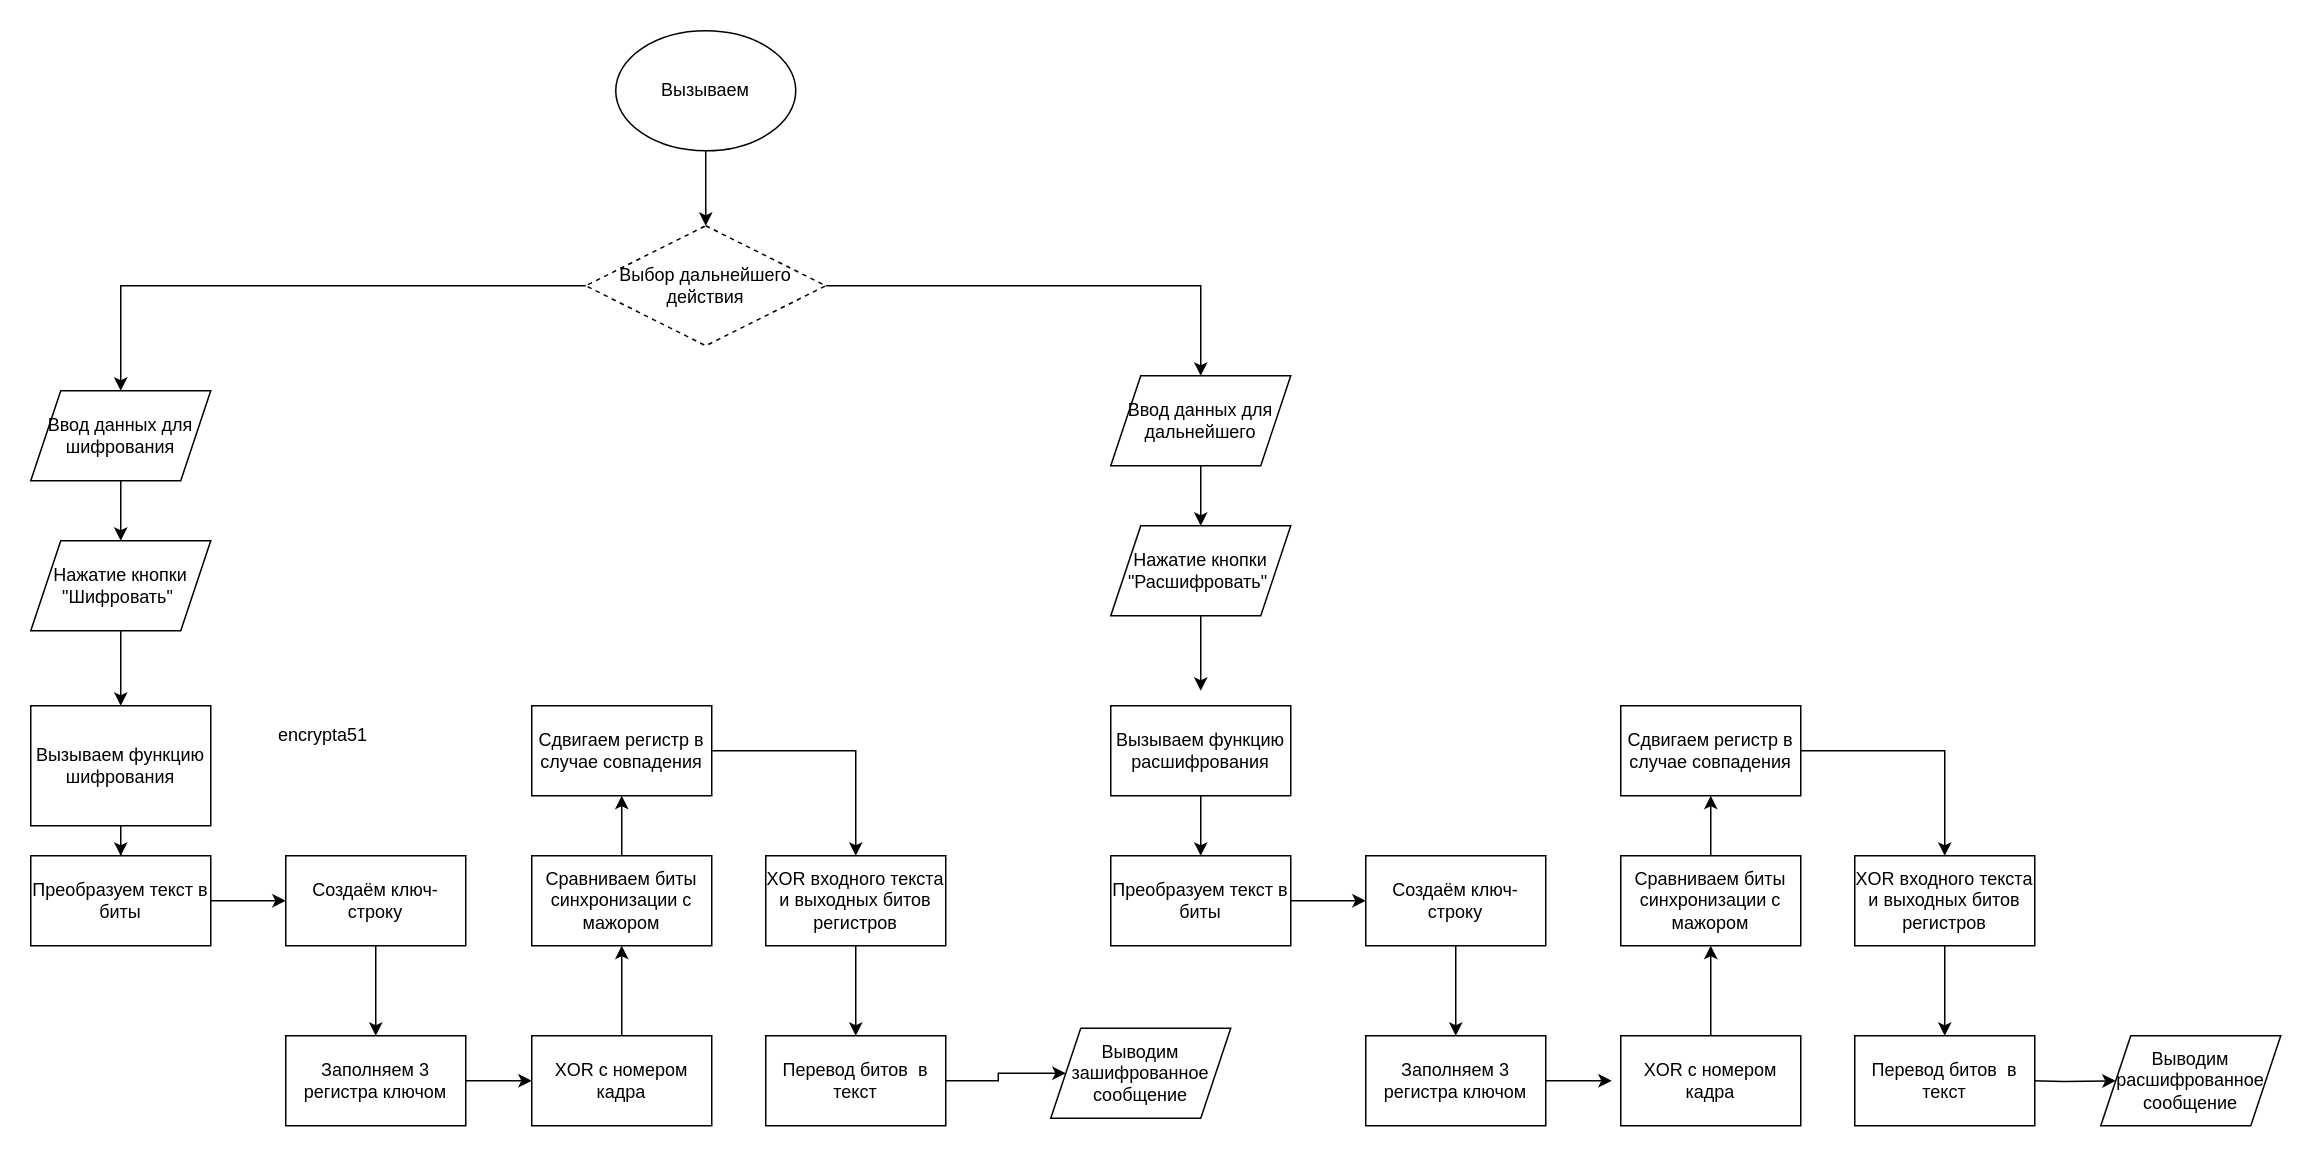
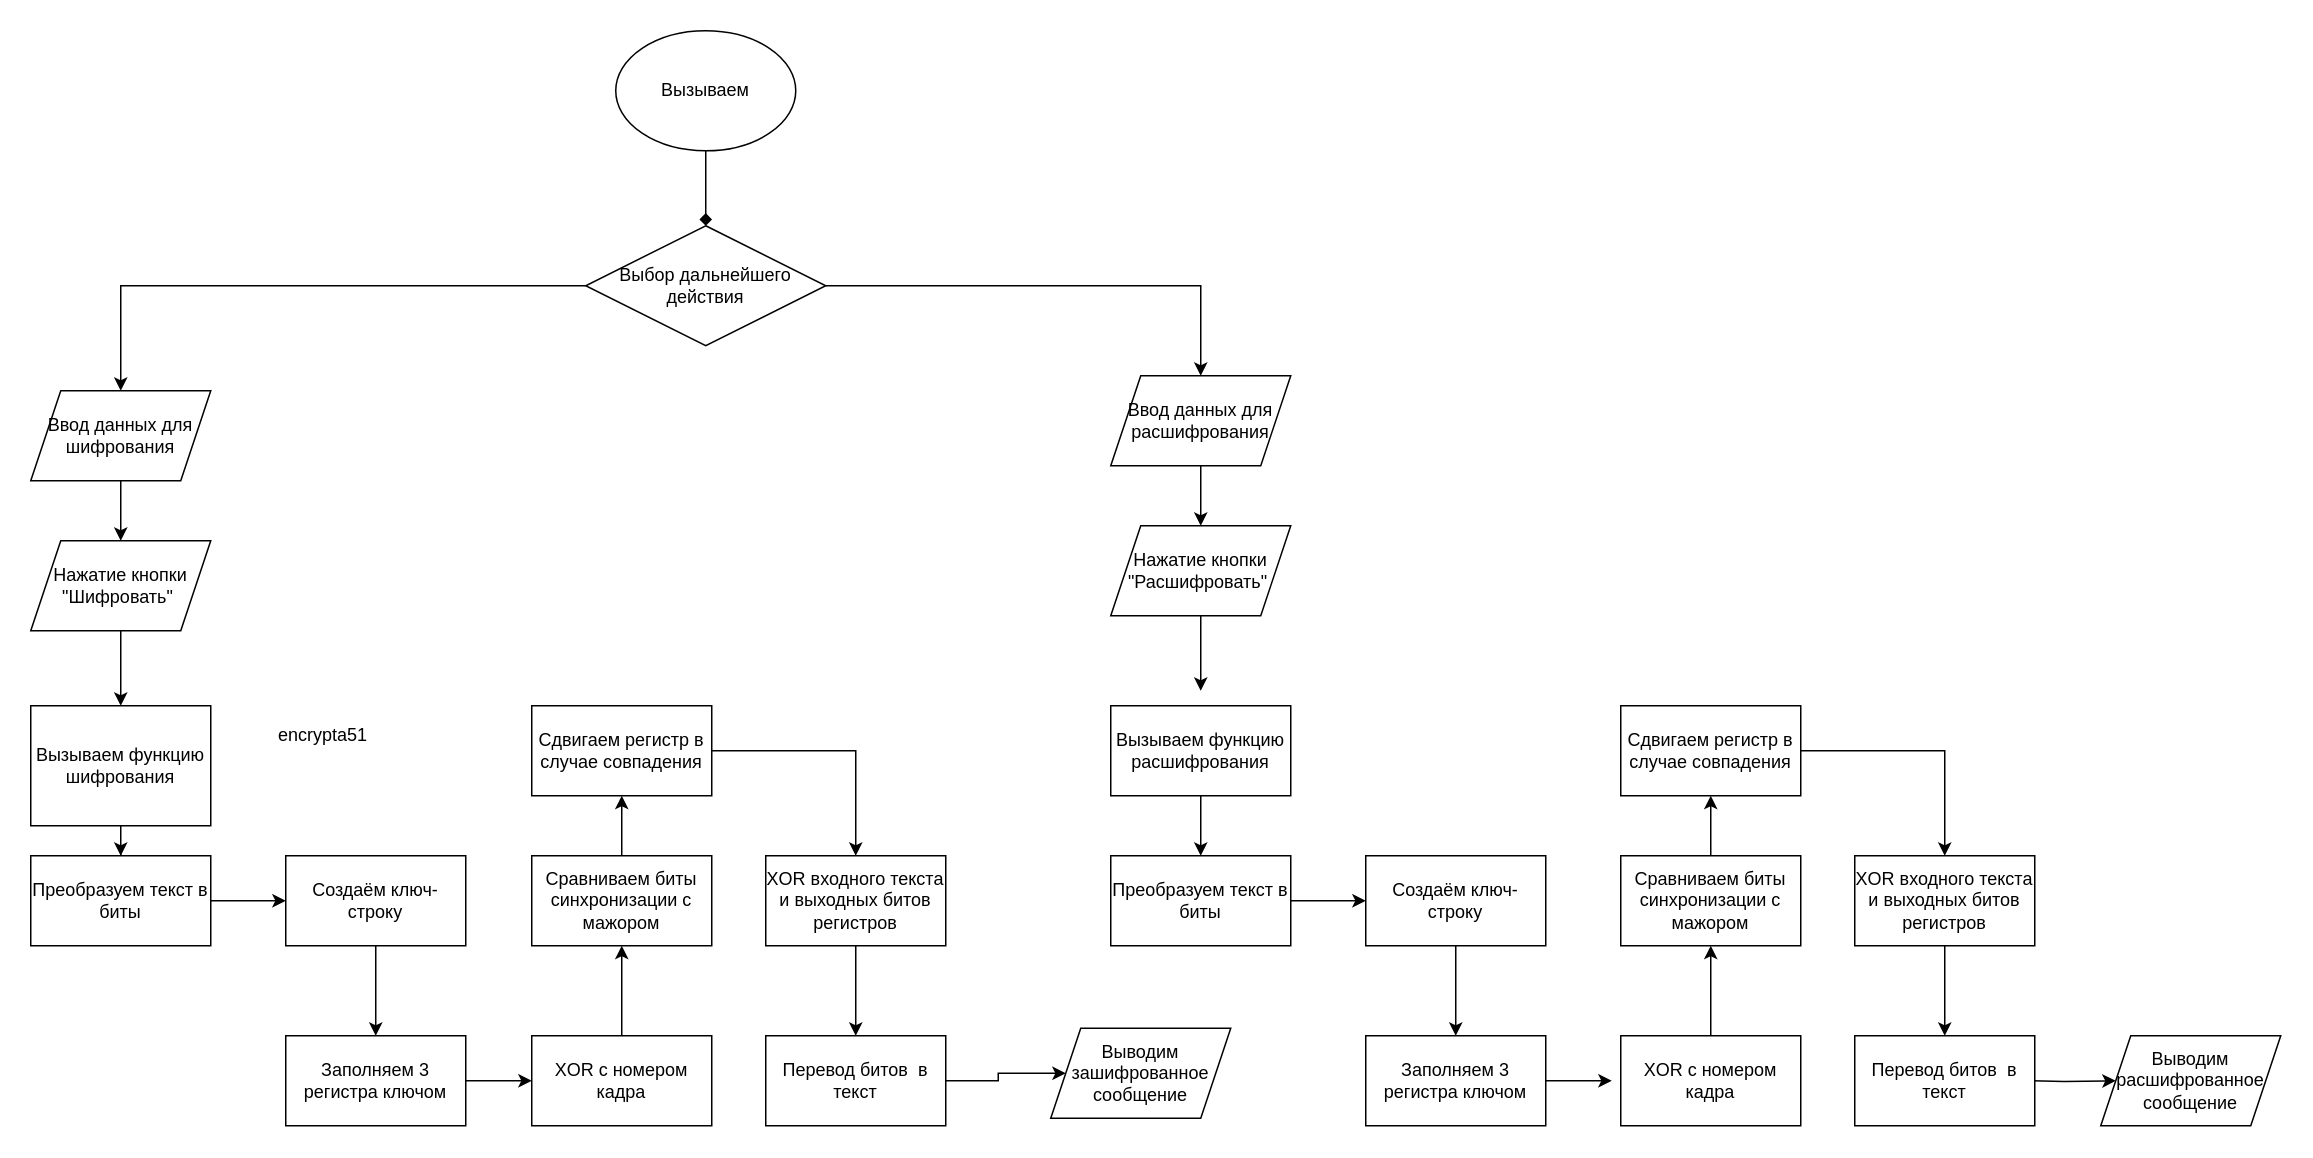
(706, 214) -> (706, 213)
(706, 286) -> (706, 286)
(1201, 421) -> (1201, 421)
